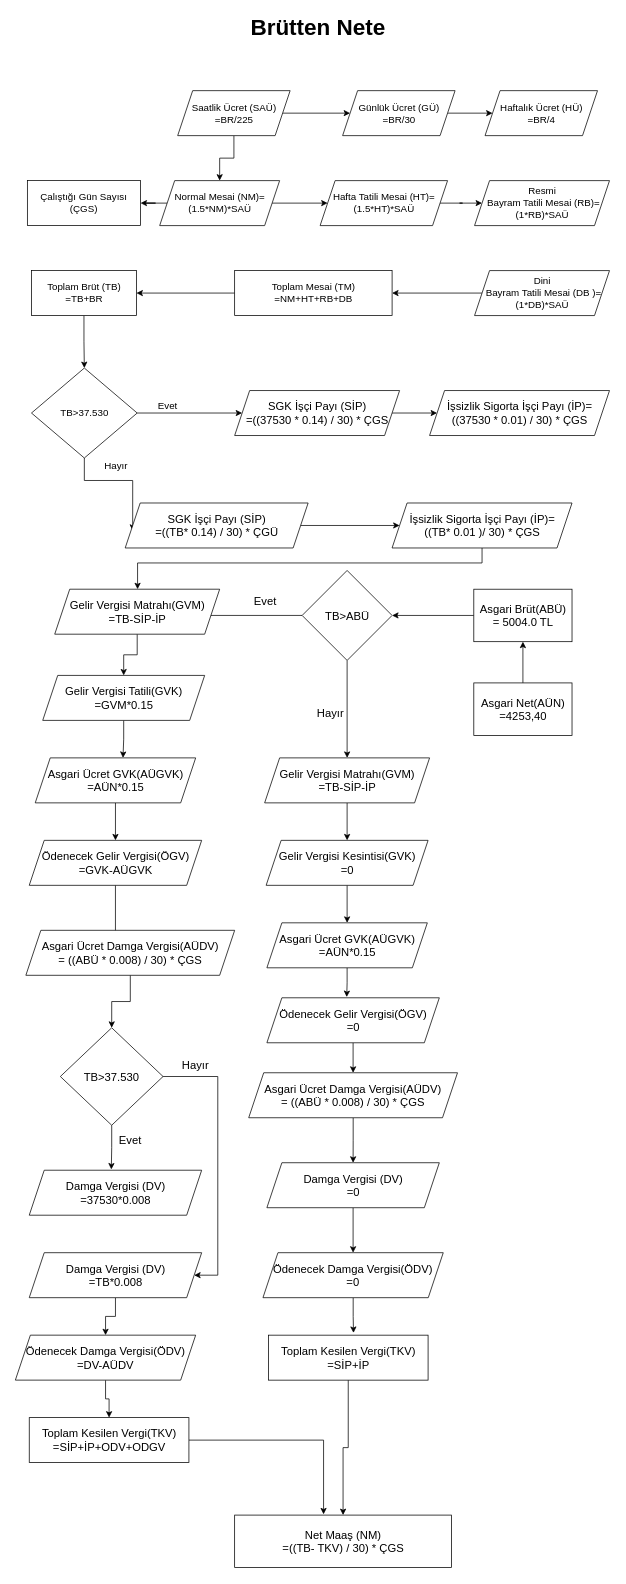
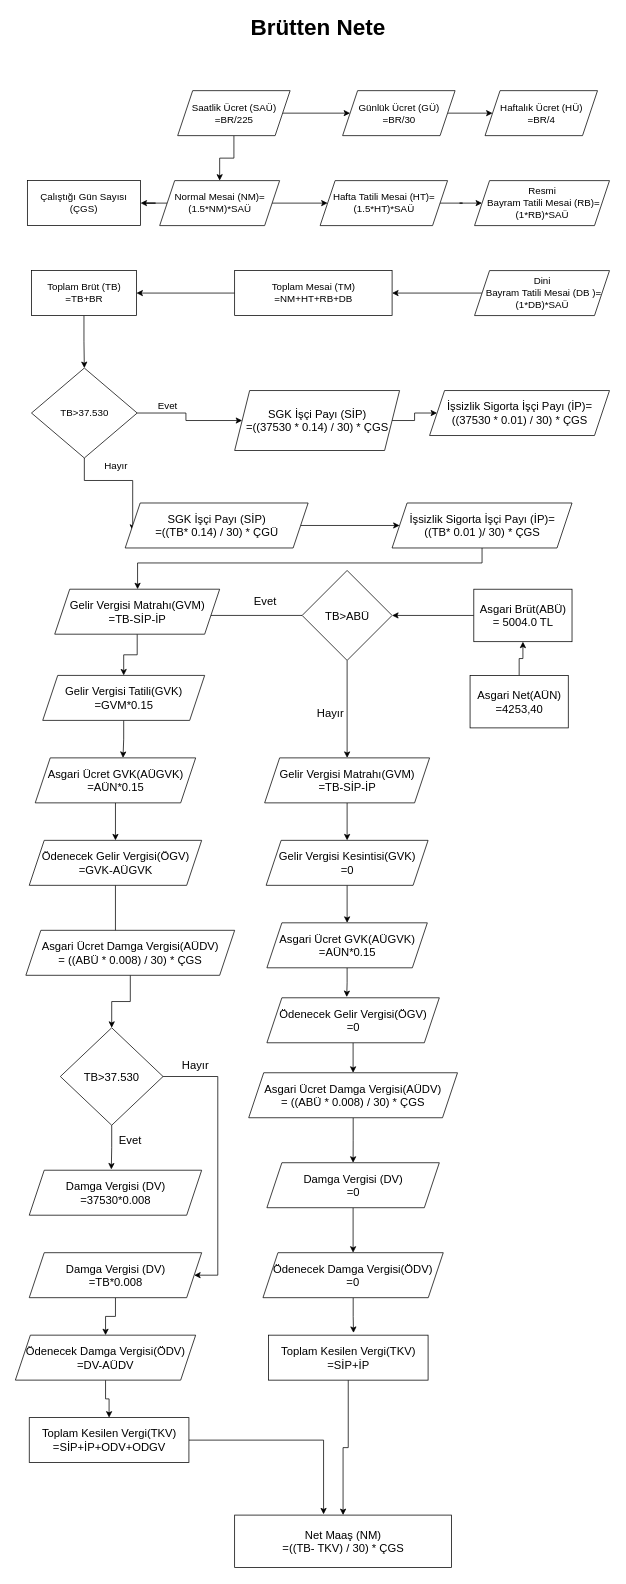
(317, 413) -> (317, 420)
(523, 709) -> (519, 702)
